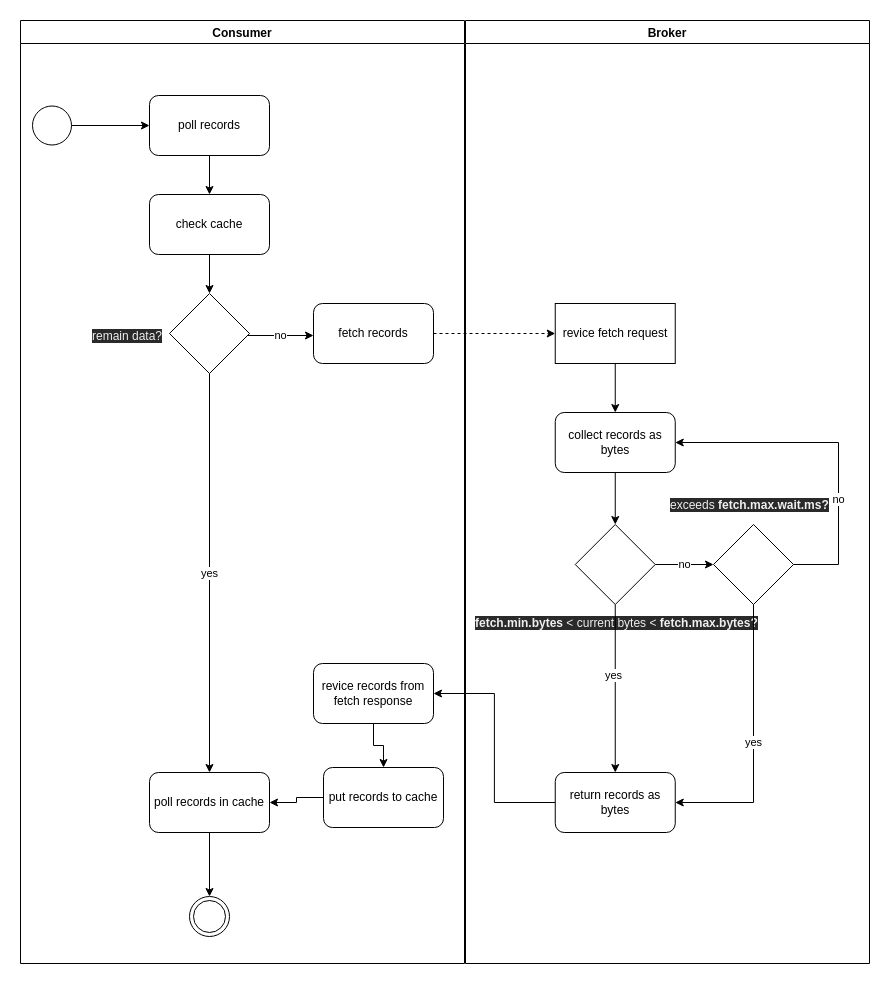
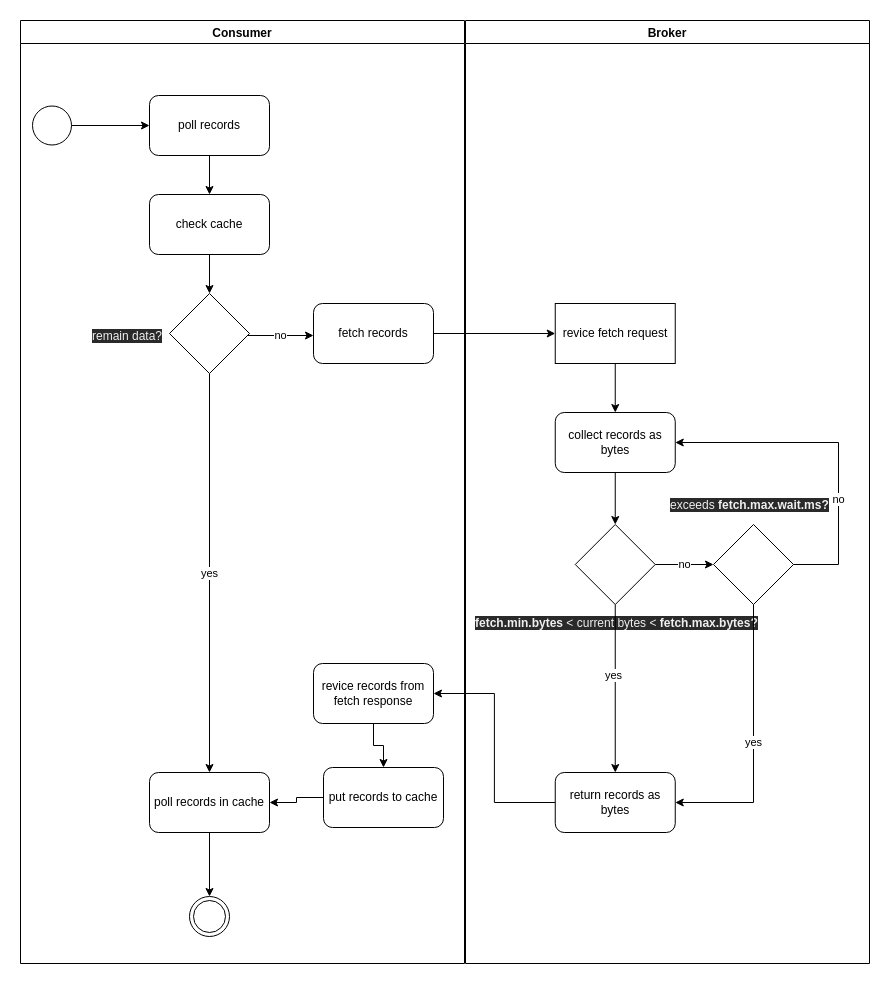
(491, 334) -> (491, 334)
